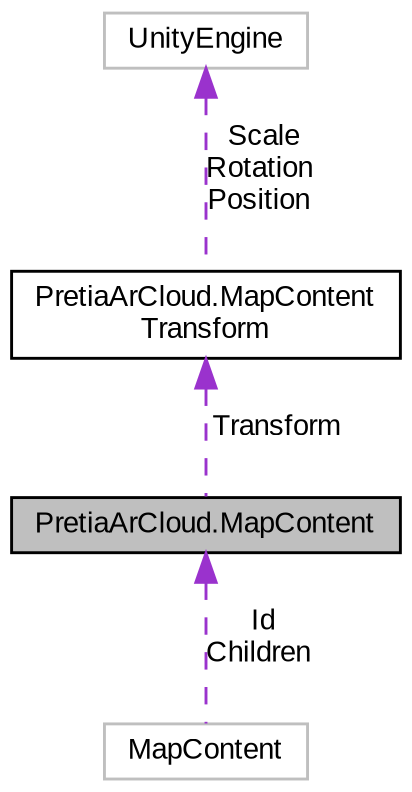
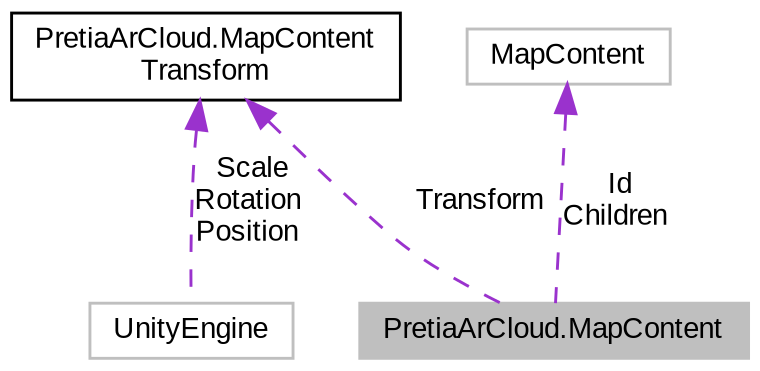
(206, 184) -> (192, 217)
(206, 525) -> (554, 331)
(206, 653) -> (561, 208)
